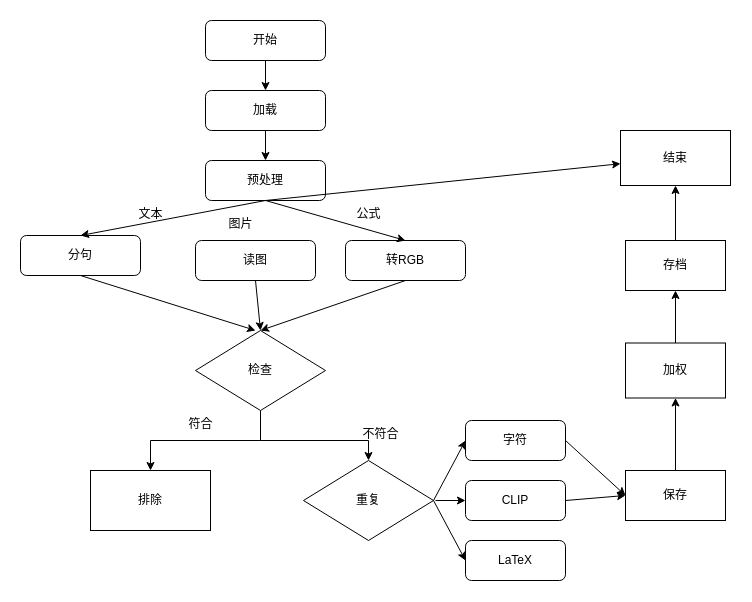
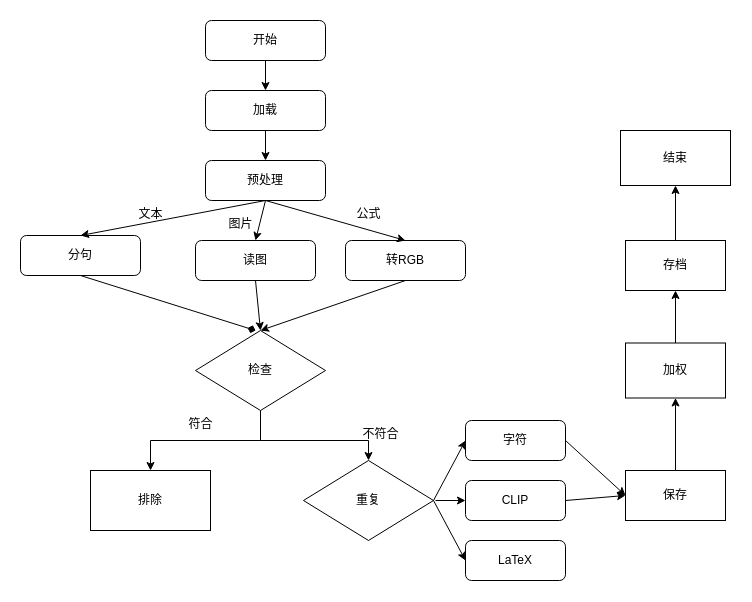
(442, 182) -> (261, 218)
(248, 328) -> (247, 328)
